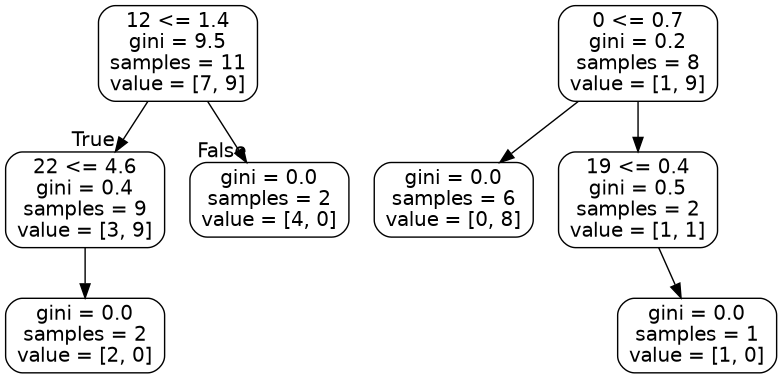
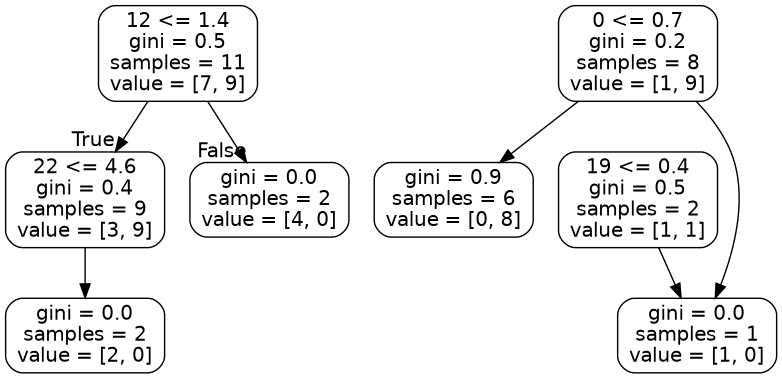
(178, 53) -> (178, 53)
(638, 119) -> (739, 188)
(454, 200) -> (454, 200)
